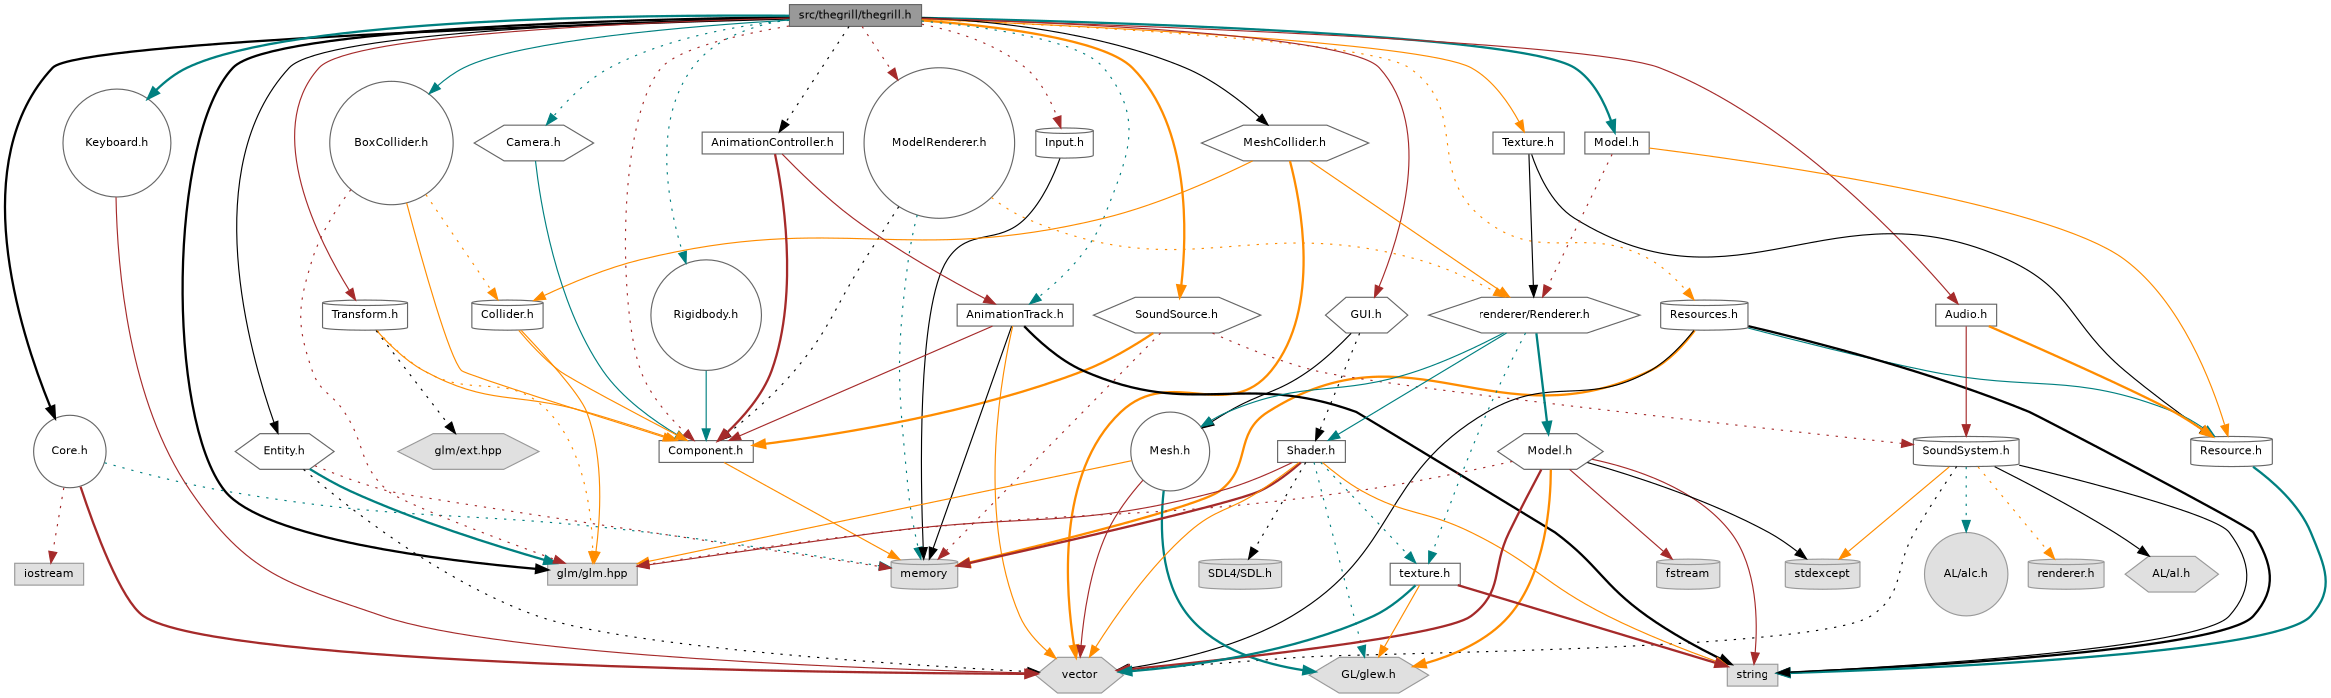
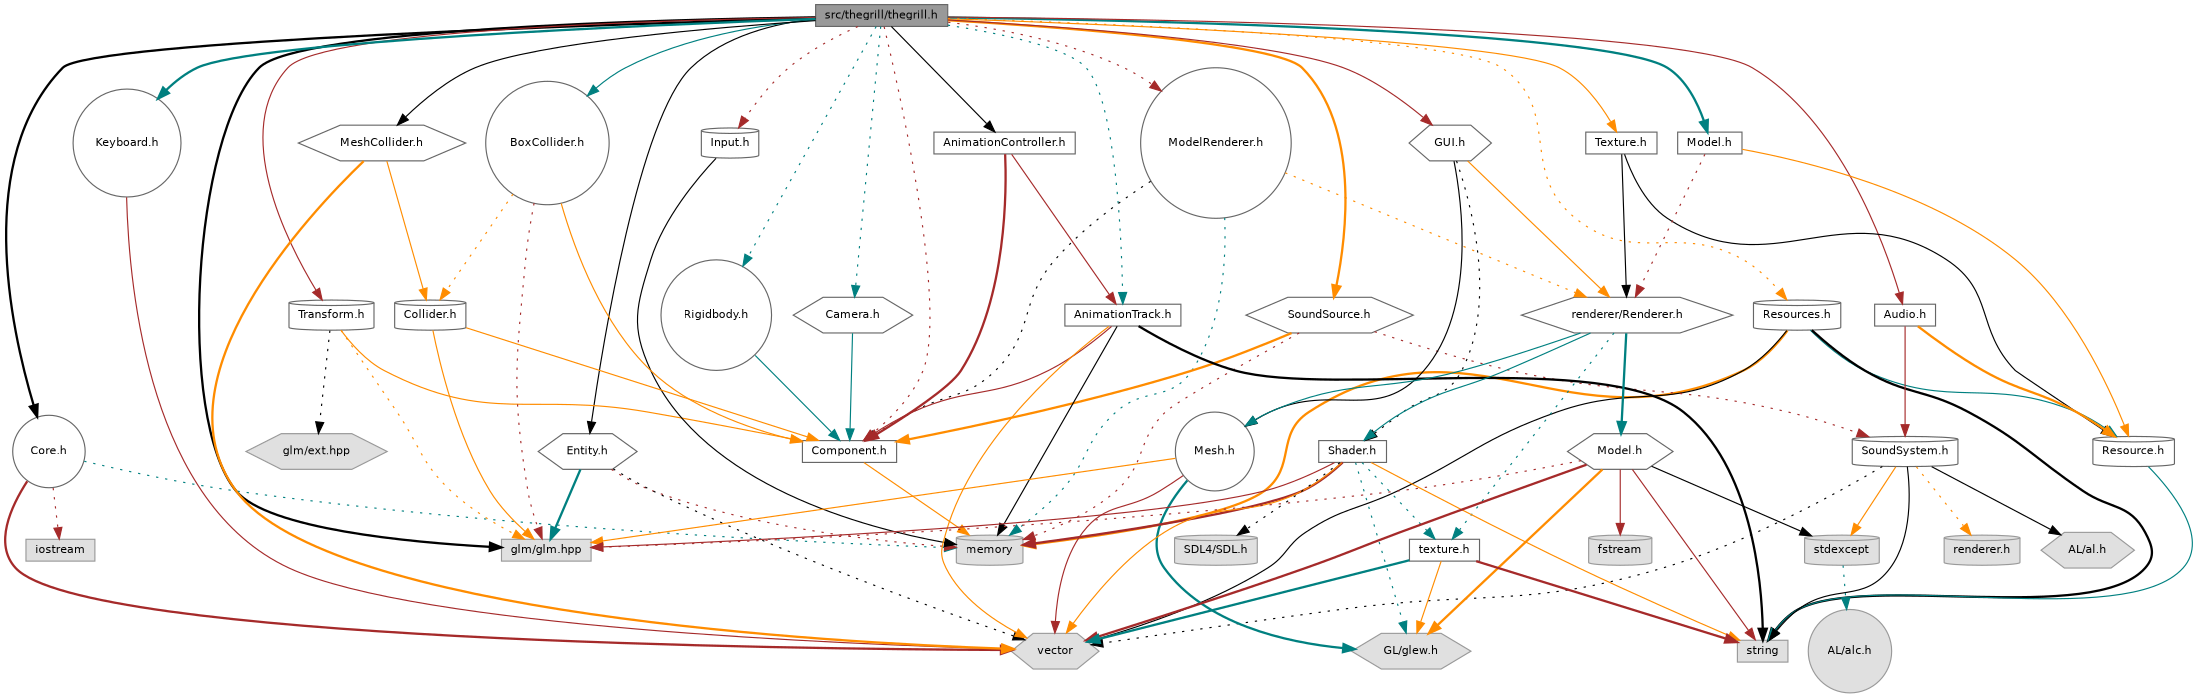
(817, 74) -> (939, 75)
(1410, 229) -> (1534, 225)
(1966, 493) -> (1844, 582)
(2142, 652) -> (2103, 596)
